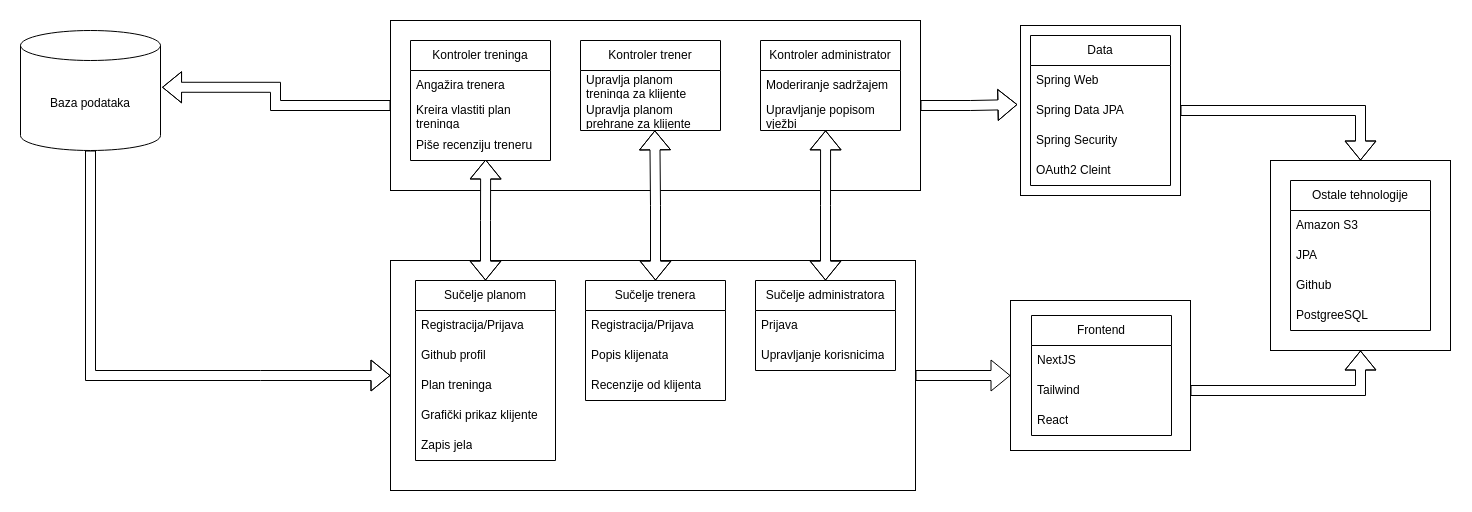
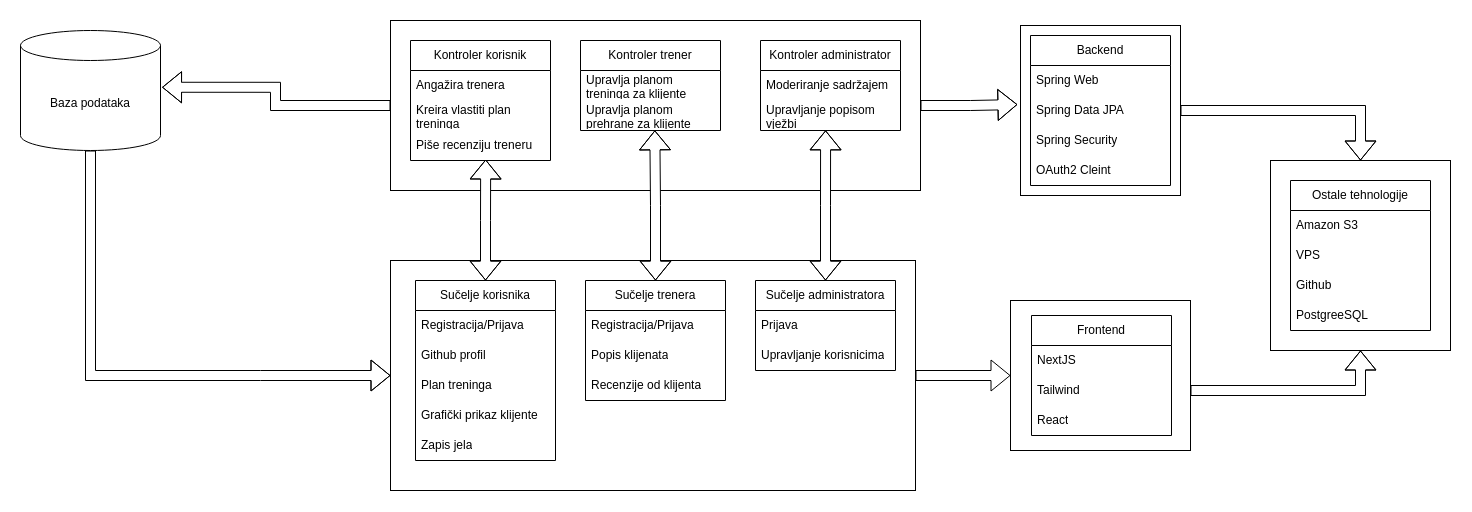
(1101, 51) -> (1101, 51)
(481, 56) -> (481, 56)
(1307, 256) -> (1307, 256)
(486, 296) -> (486, 296)
